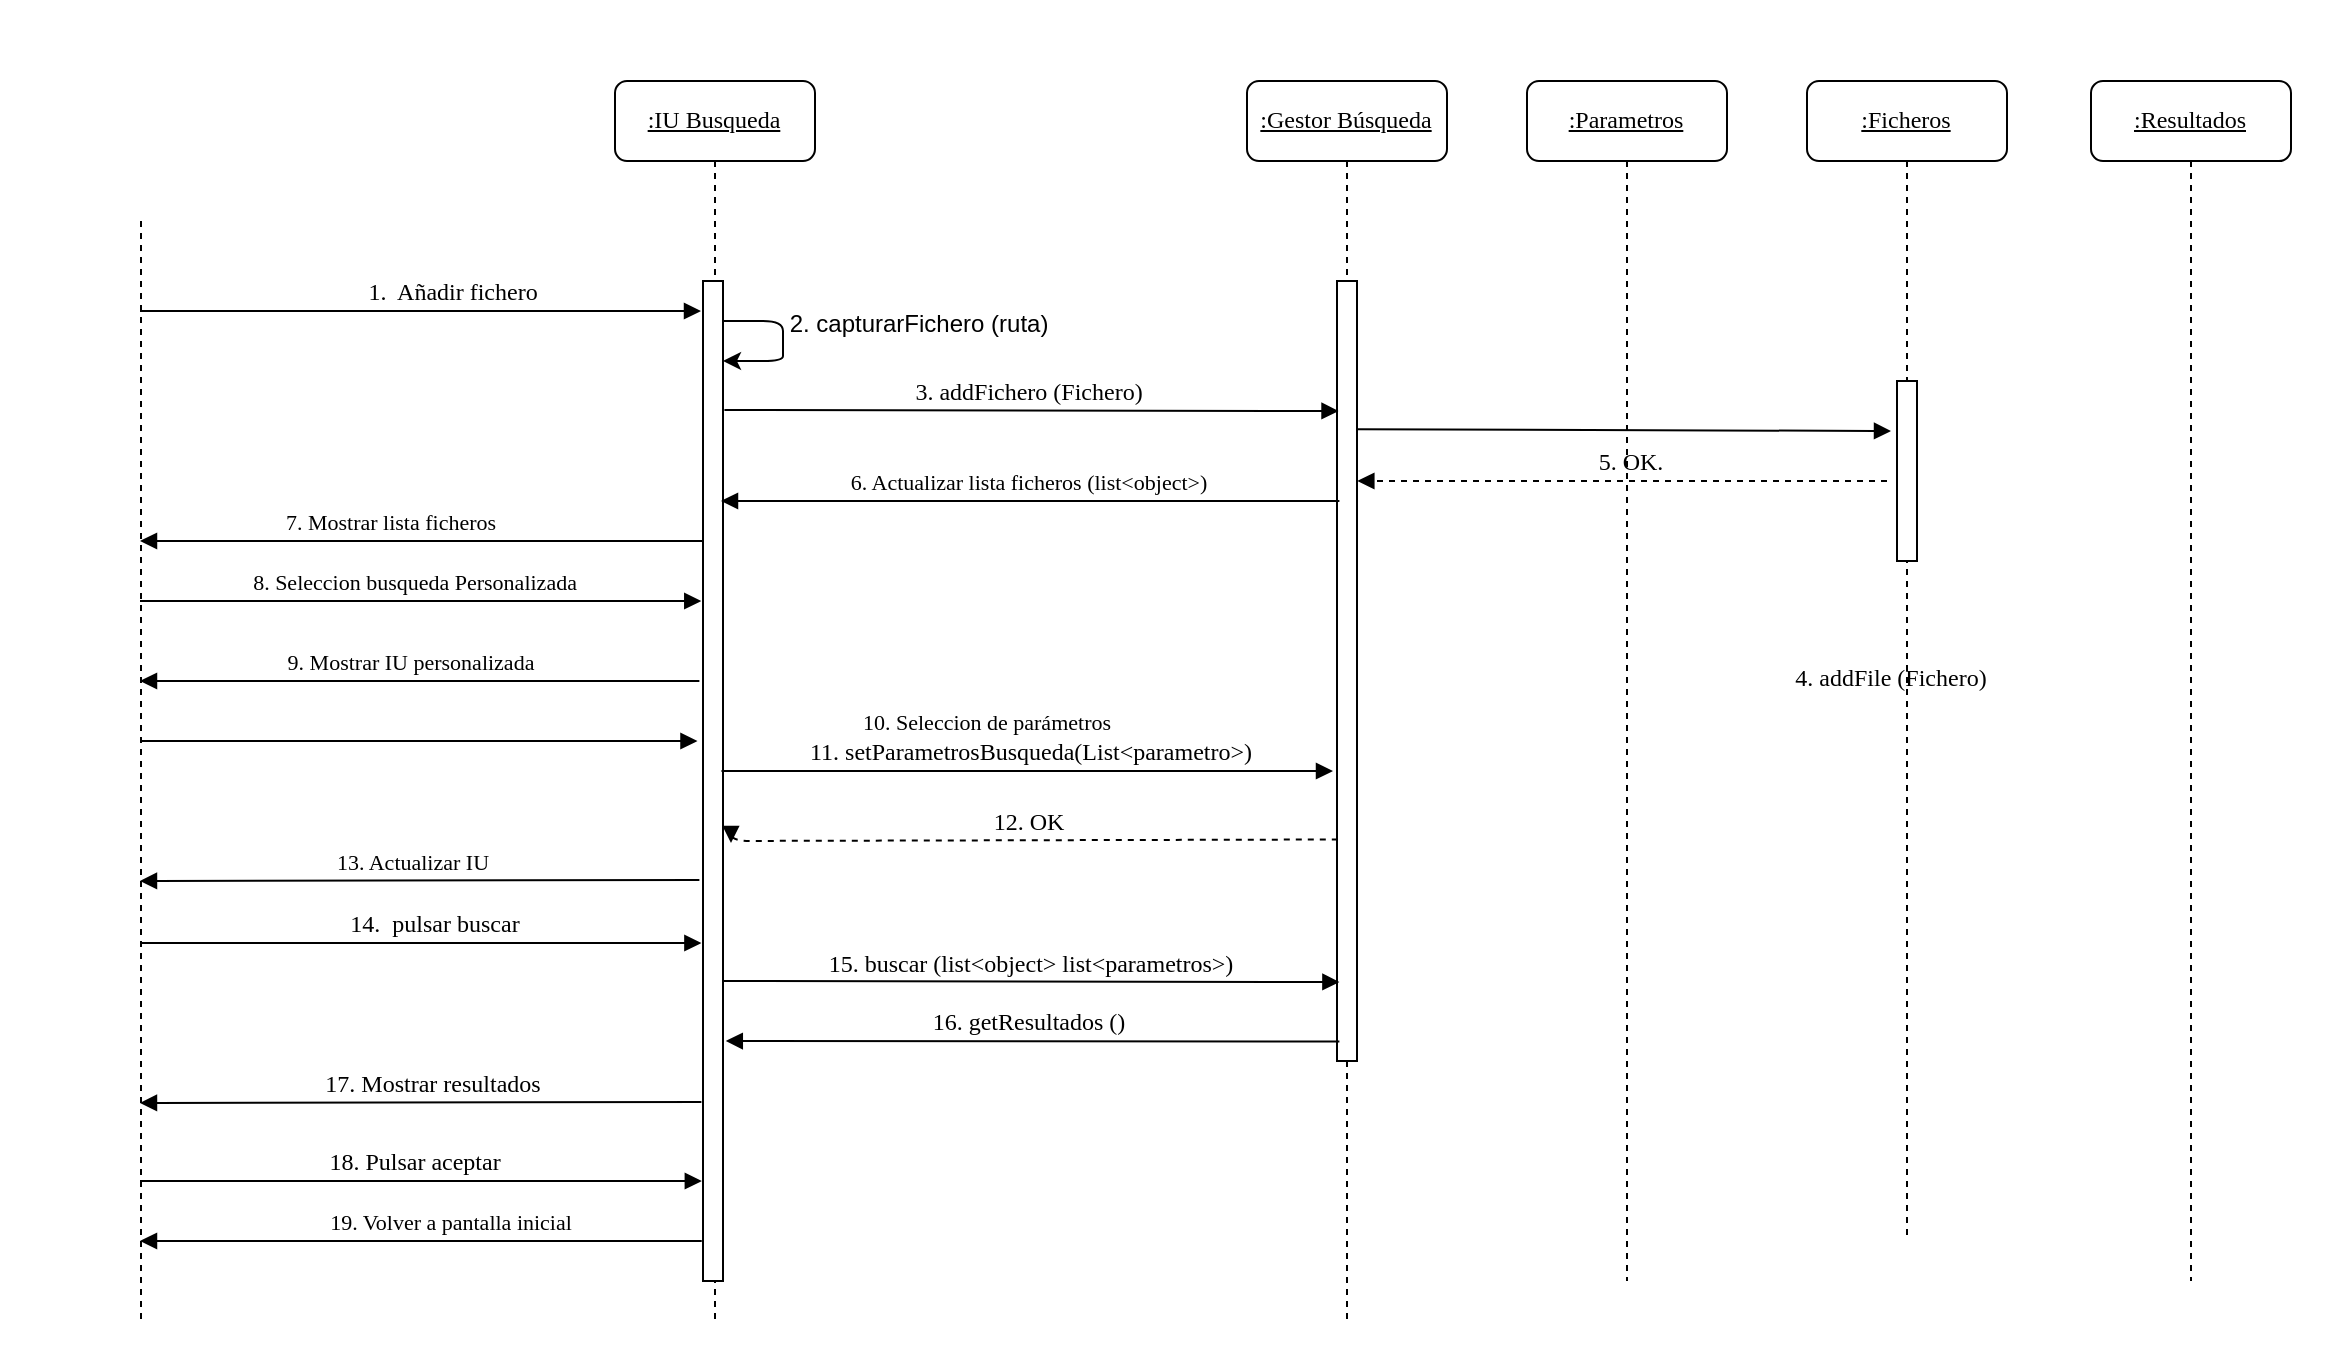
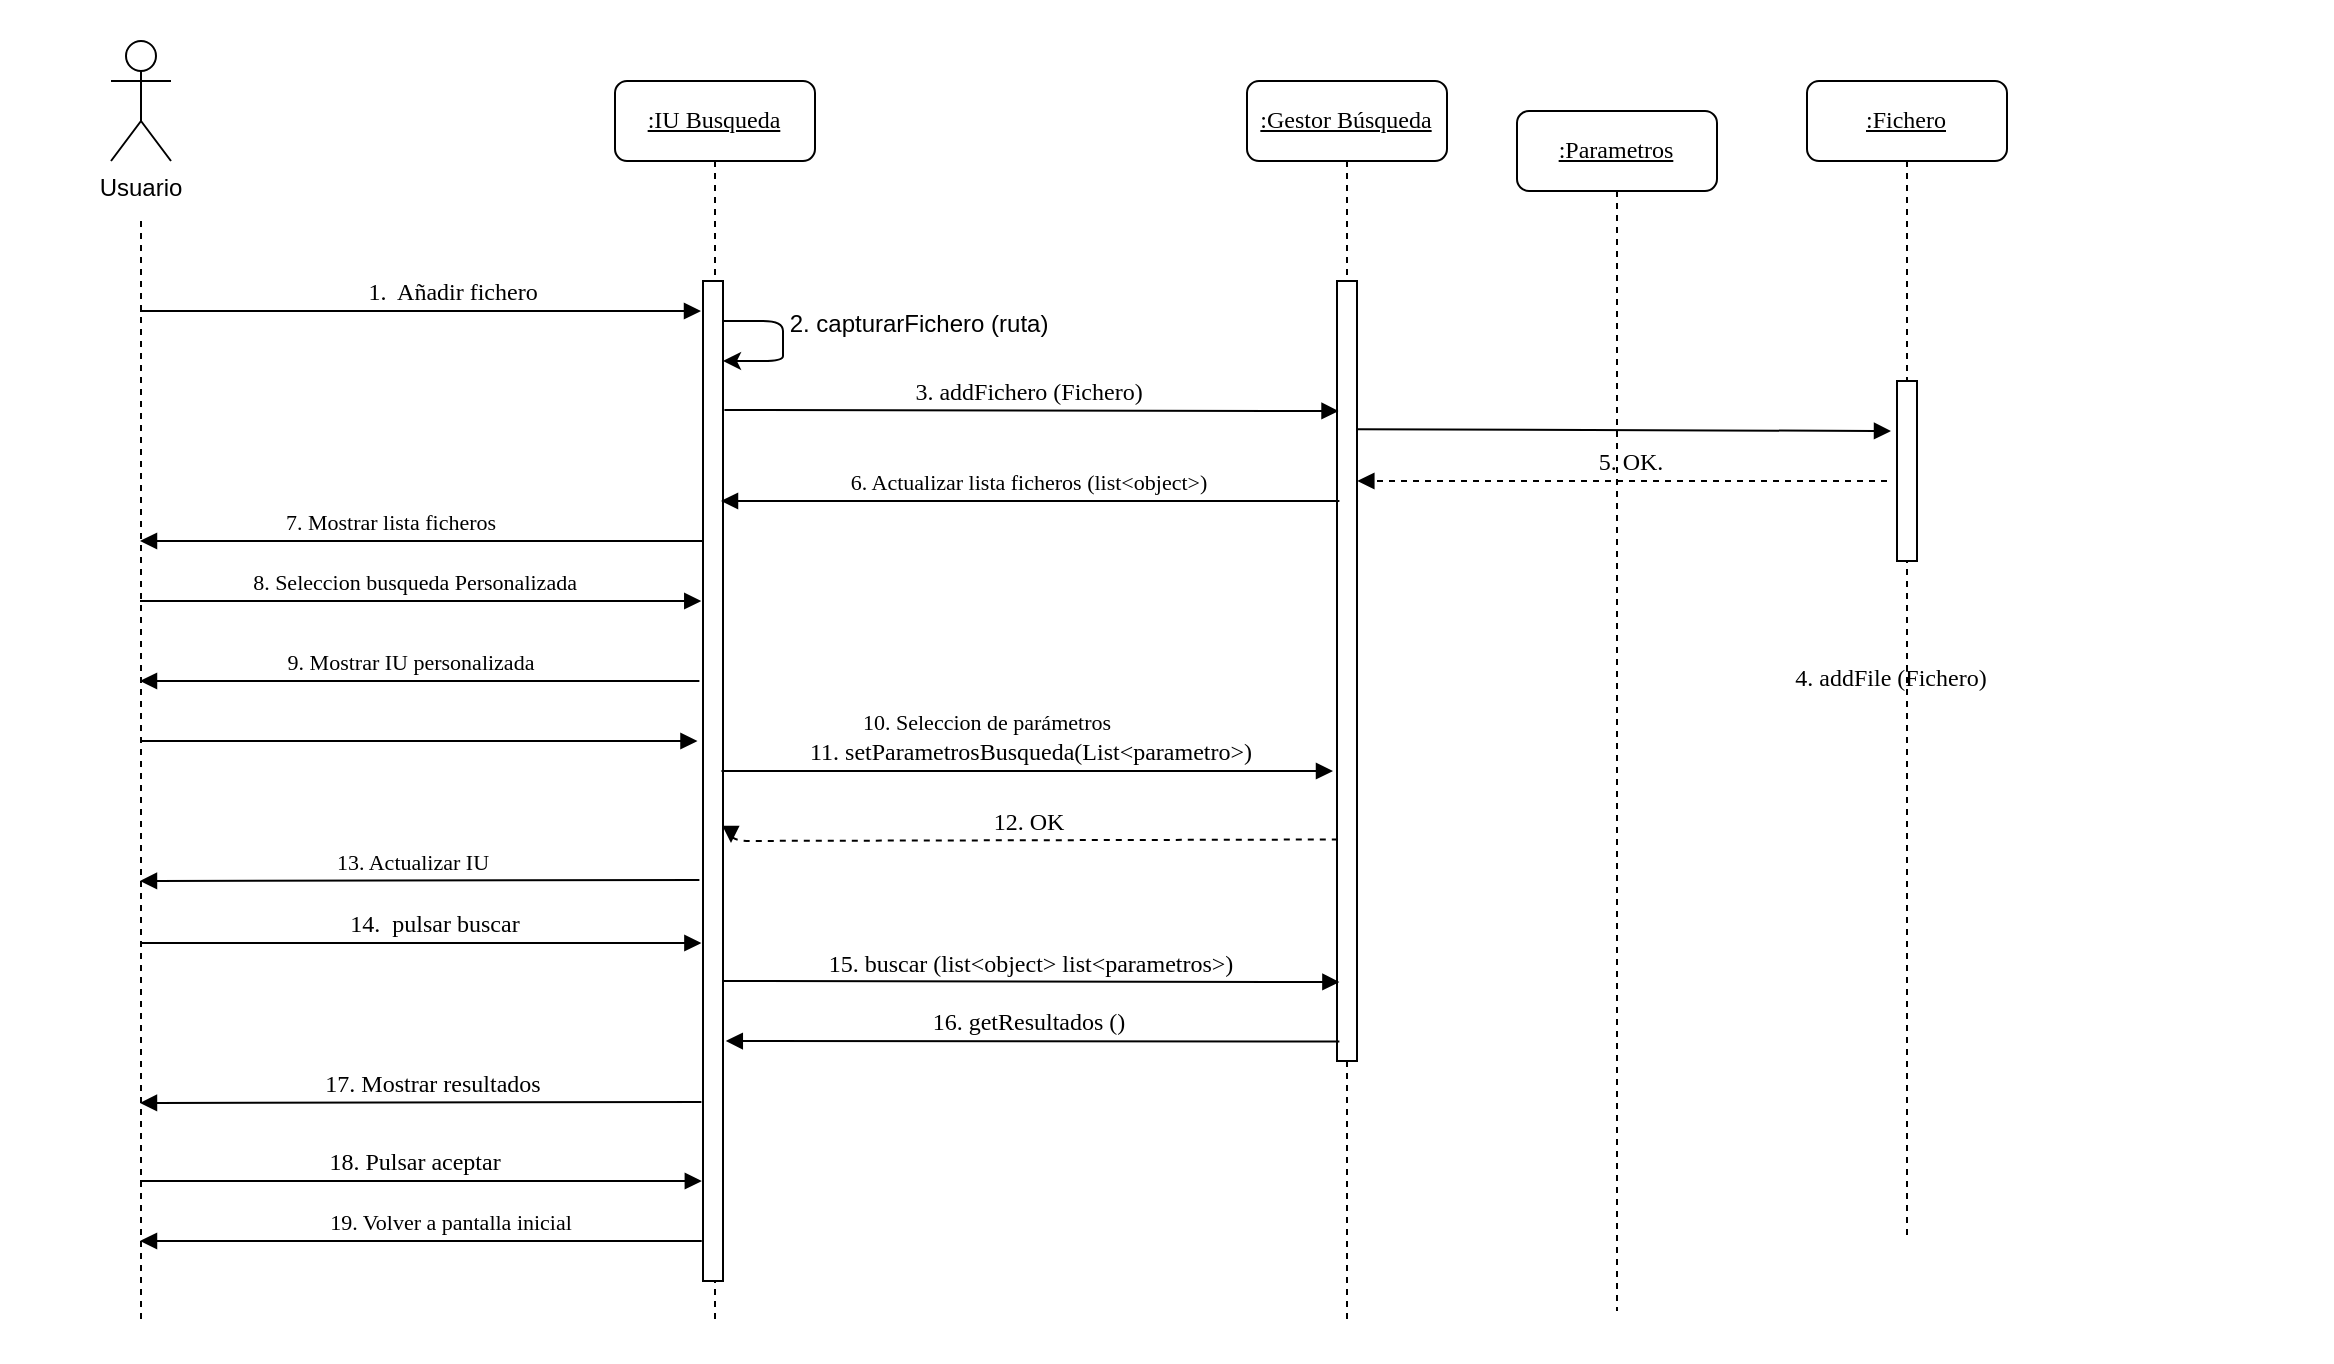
none -> (141, 101)
(1907, 121) -> (1907, 121)
(1627, 681) -> (1617, 711)
(2191, 681) -> none
